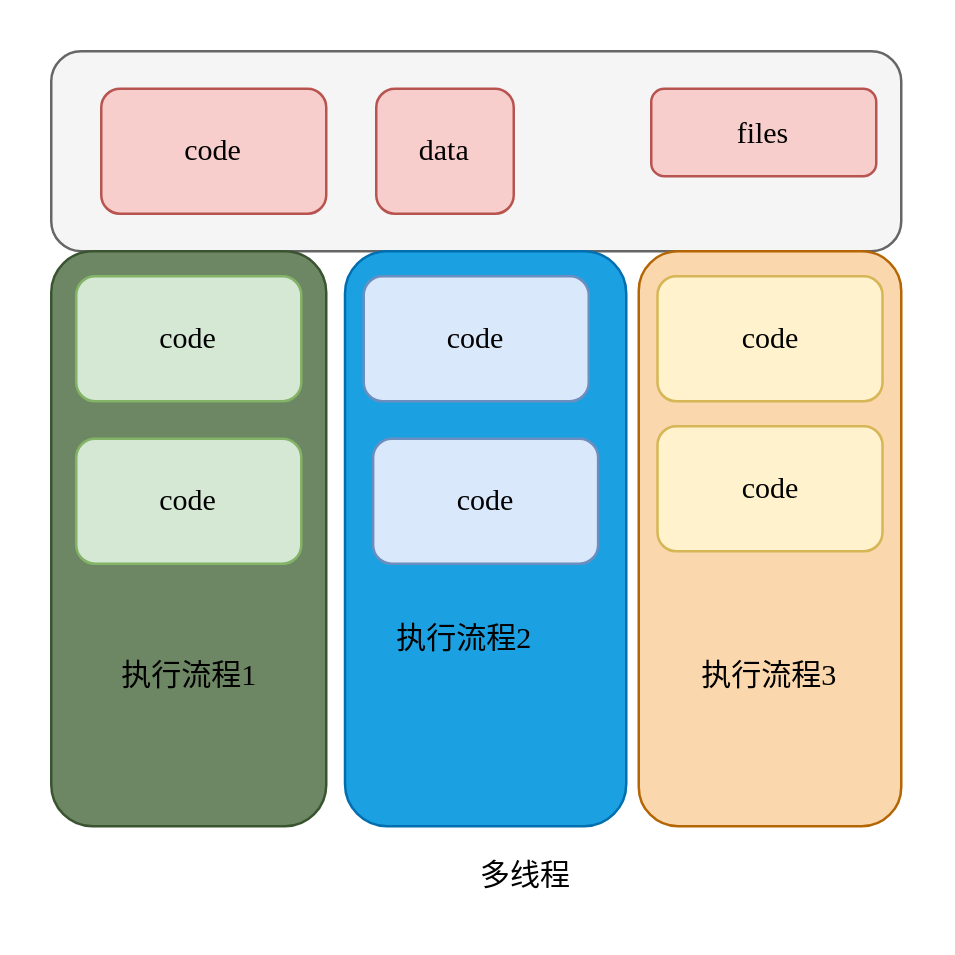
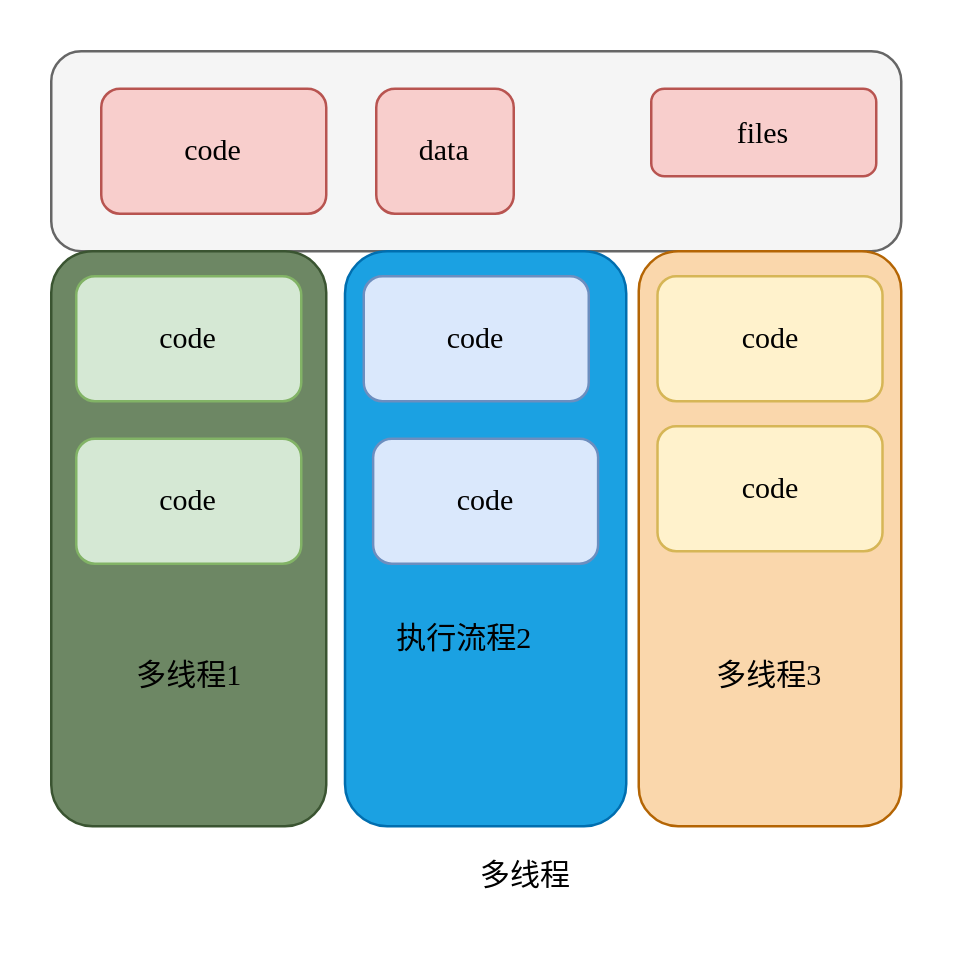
(190, 676) -> (190, 676)
(770, 676) -> (770, 676)
